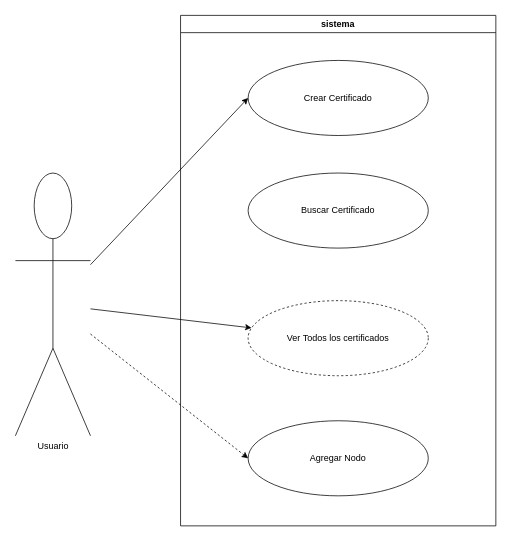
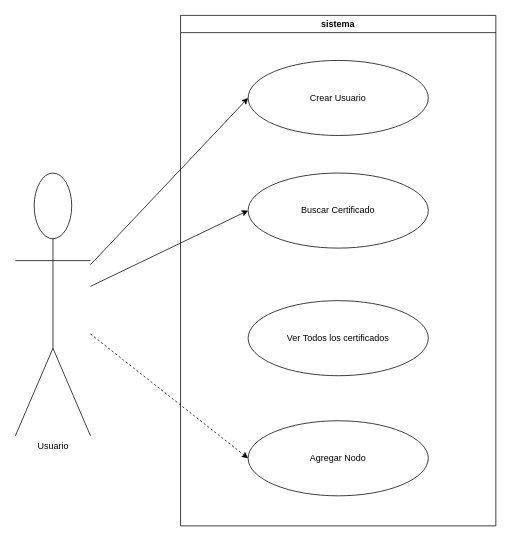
(338, 98) -> (338, 98)
(169, 318) -> (167, 249)
(338, 338) -> (338, 338)
